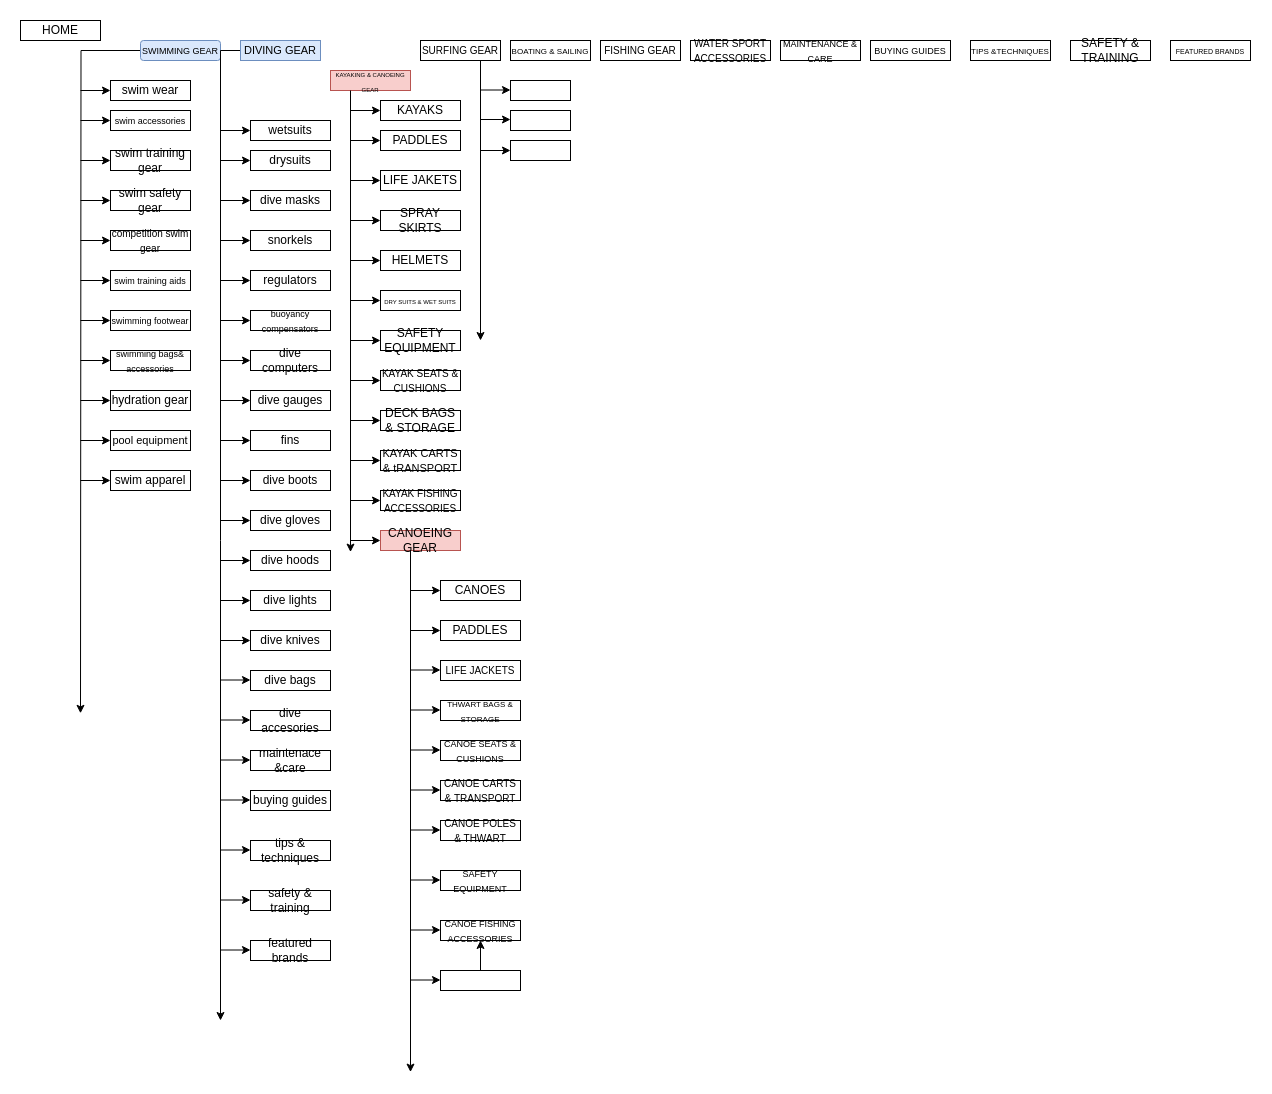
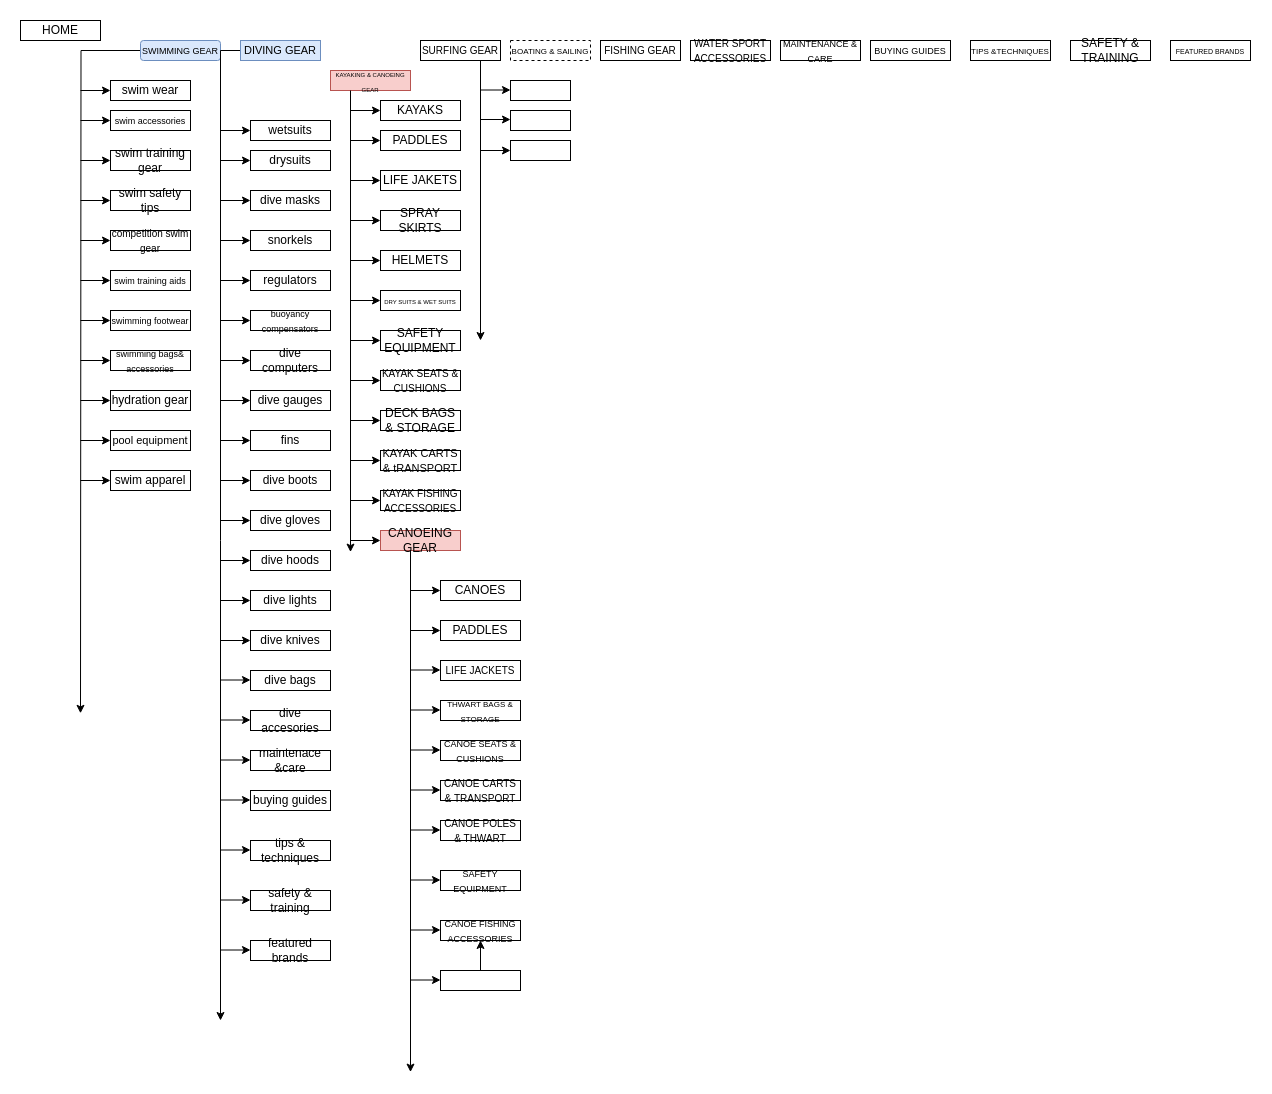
(551, 51) -> (551, 51)
(151, 201) -> (151, 201)
